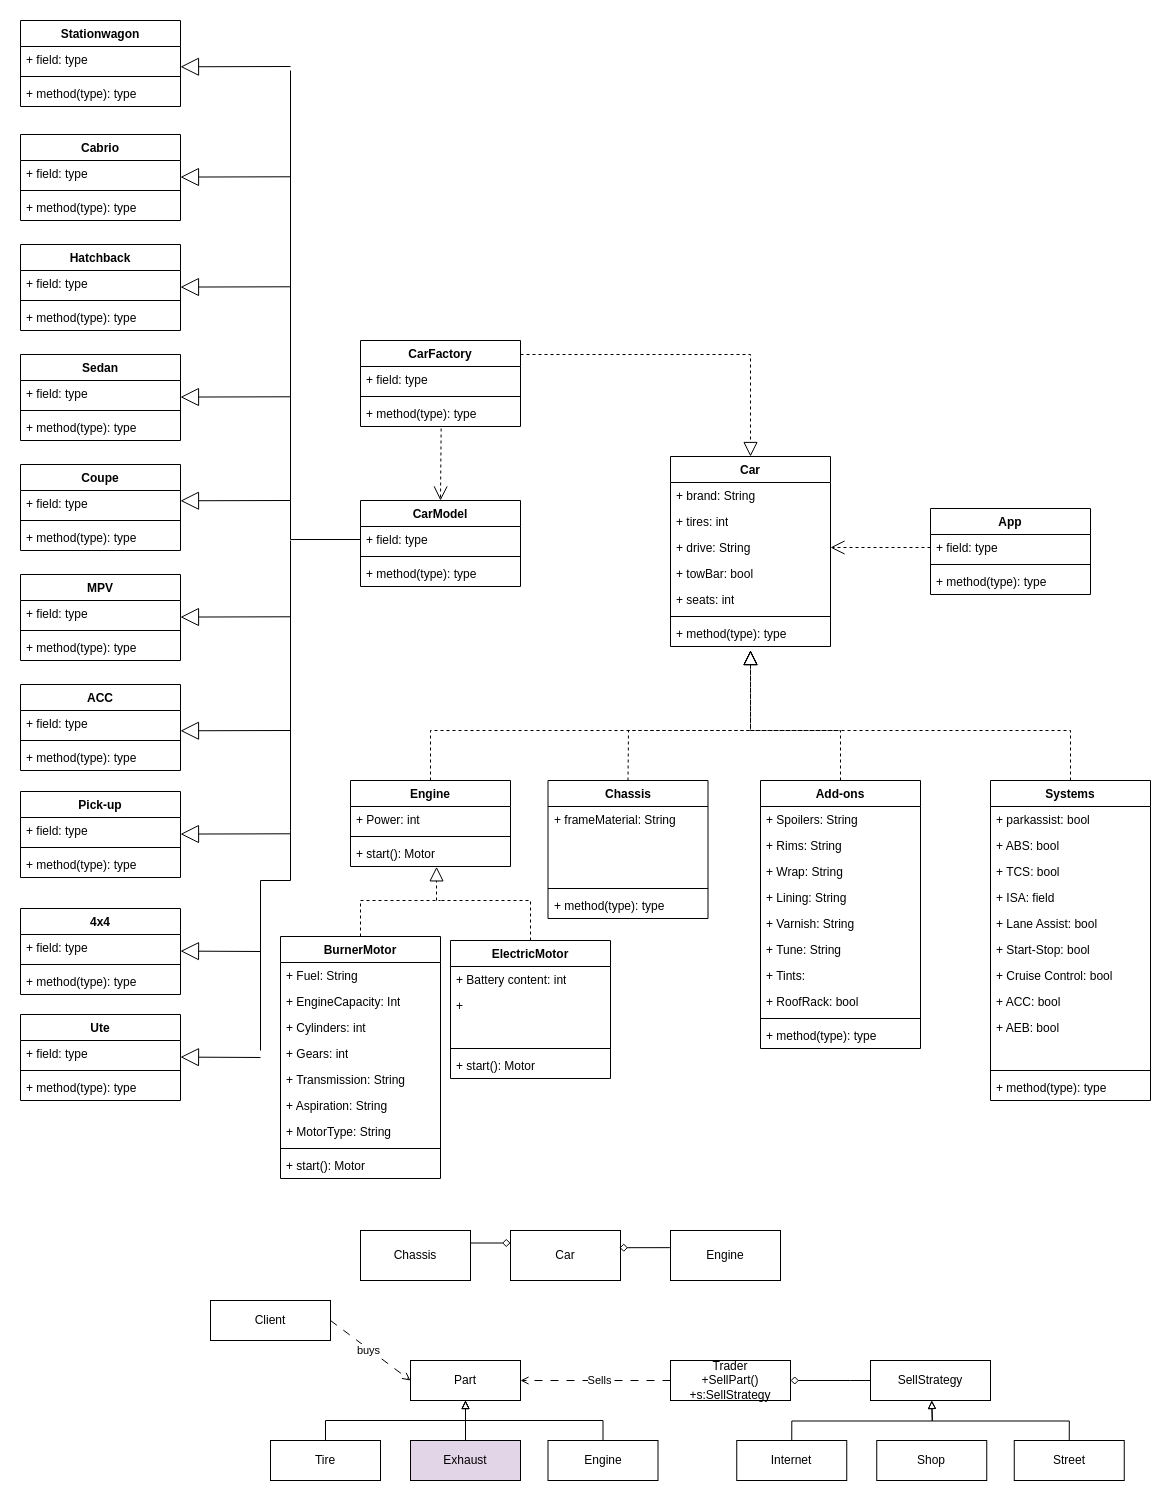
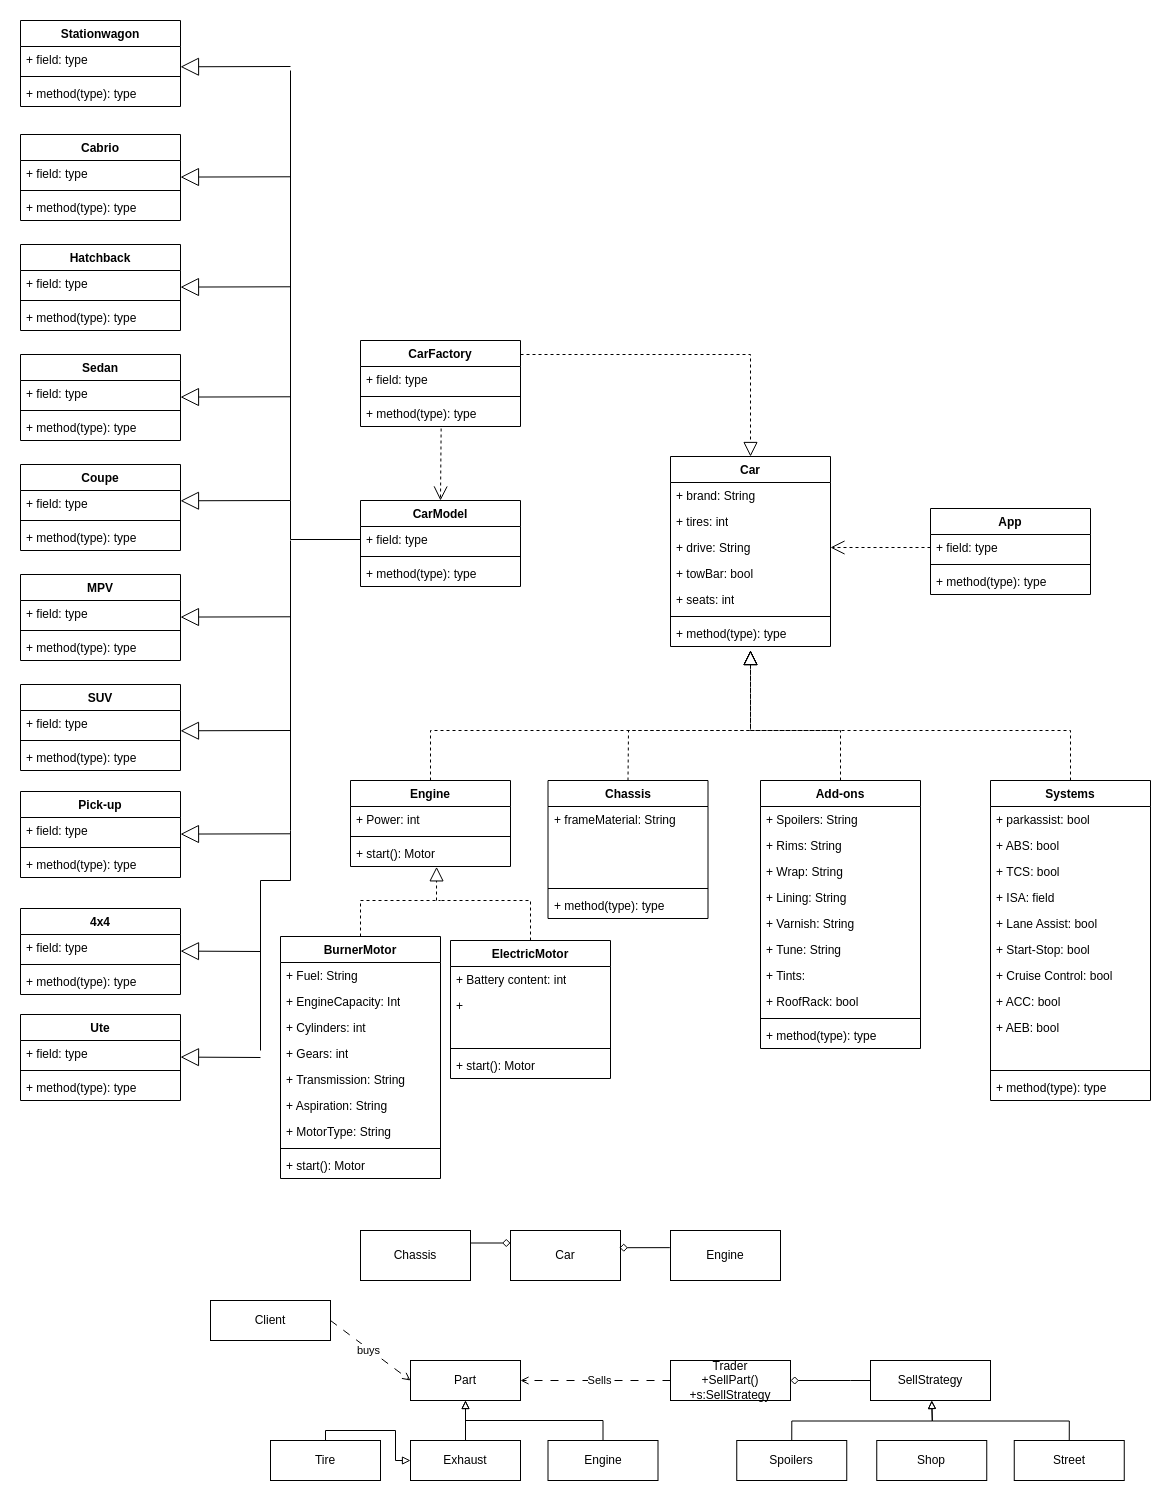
(101, 699) -> (101, 699)
(388, 1421) -> (378, 1431)
(466, 1461) -> (466, 1461)
(792, 1461) -> (792, 1461)
